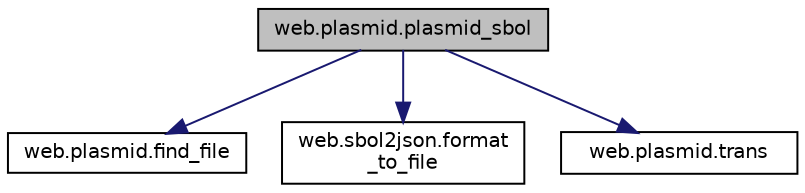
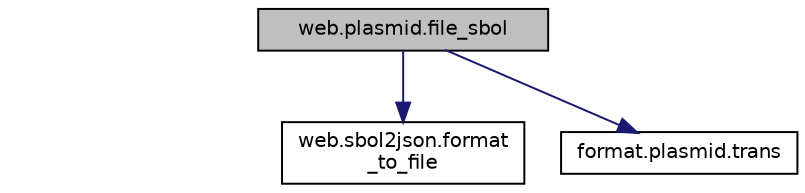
(403, 30) -> (403, 30)
(127, 153) -> none
(679, 153) -> (679, 153)
